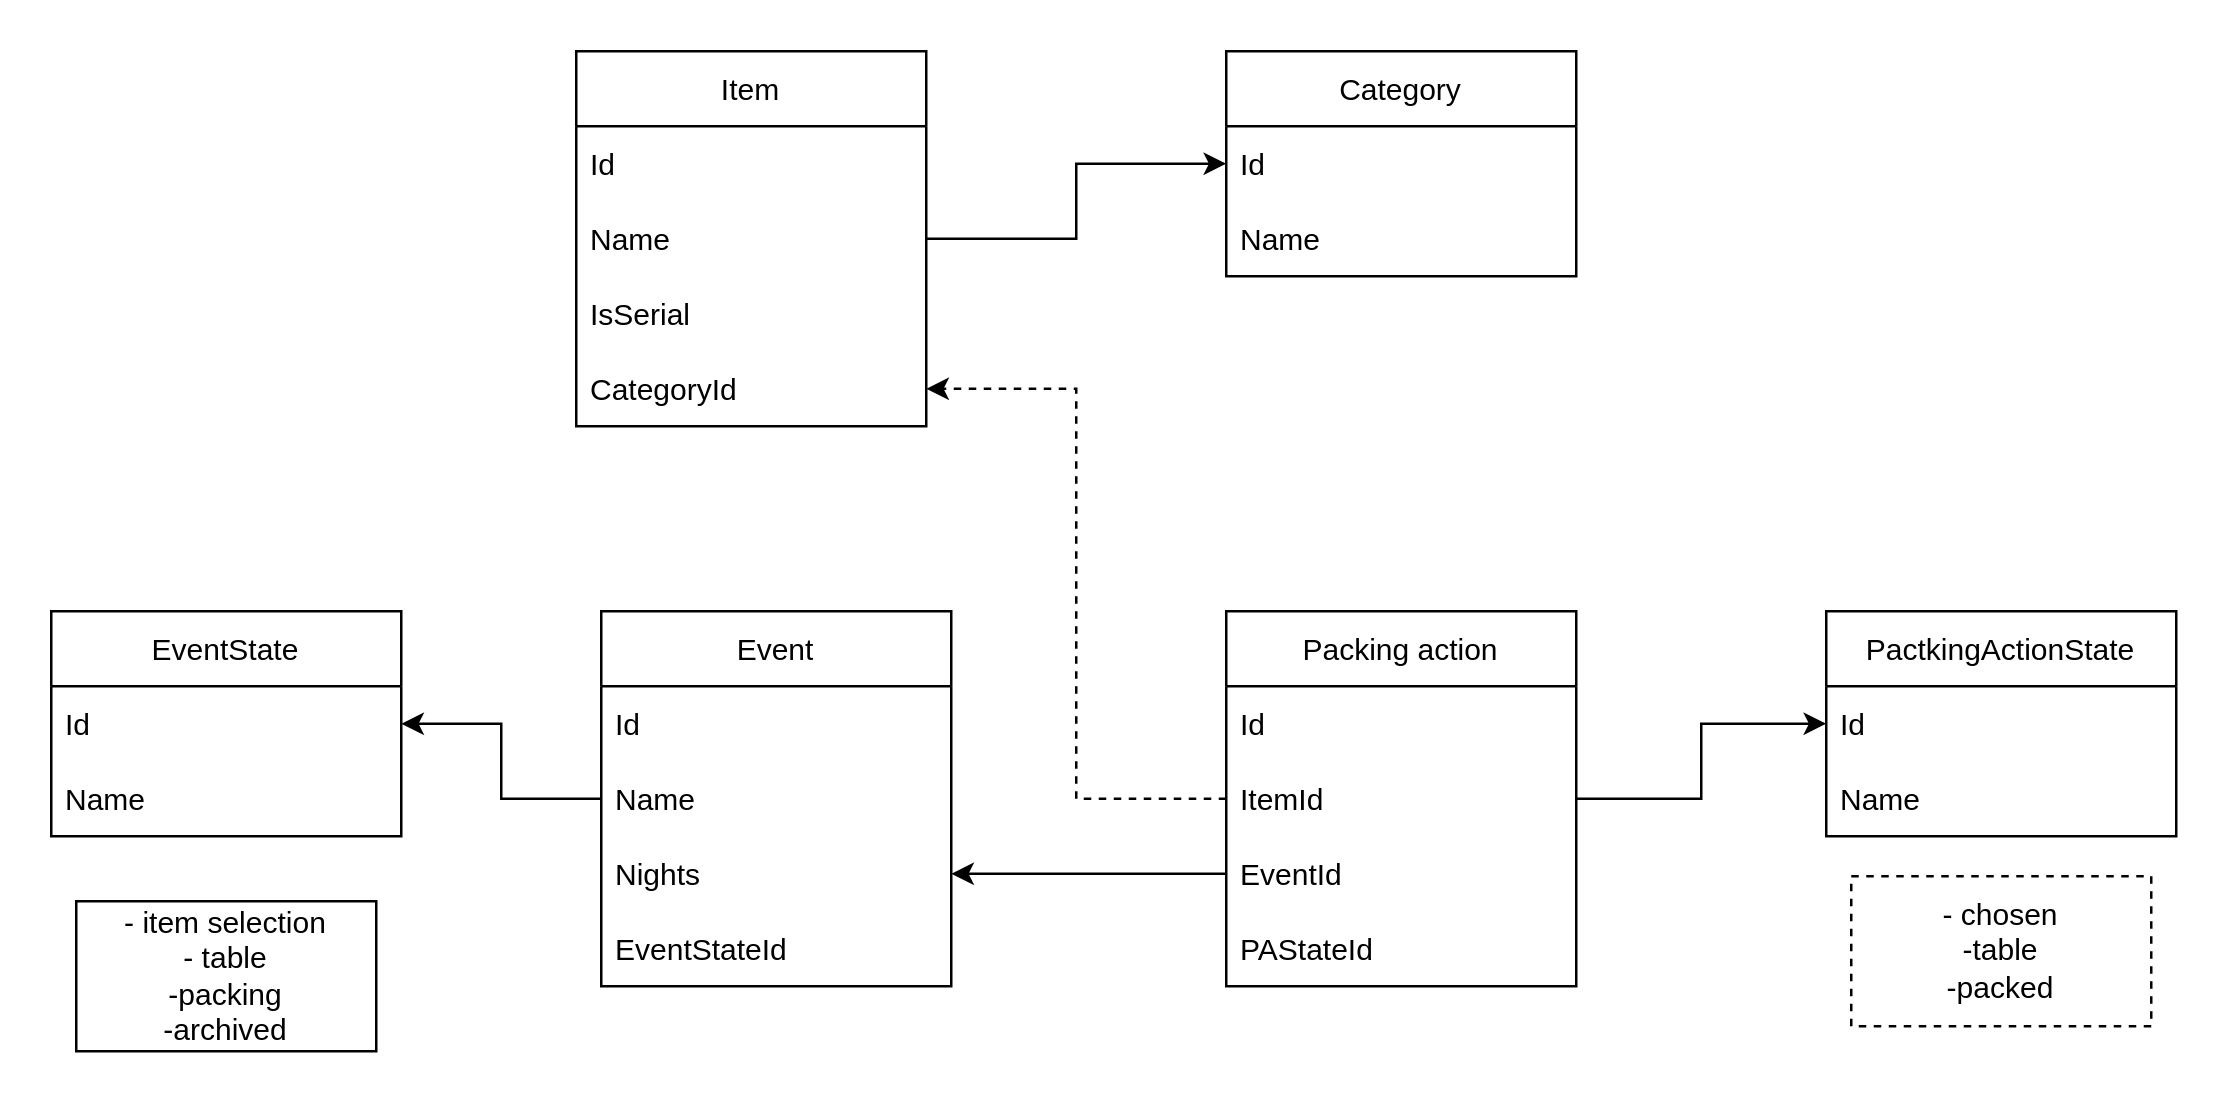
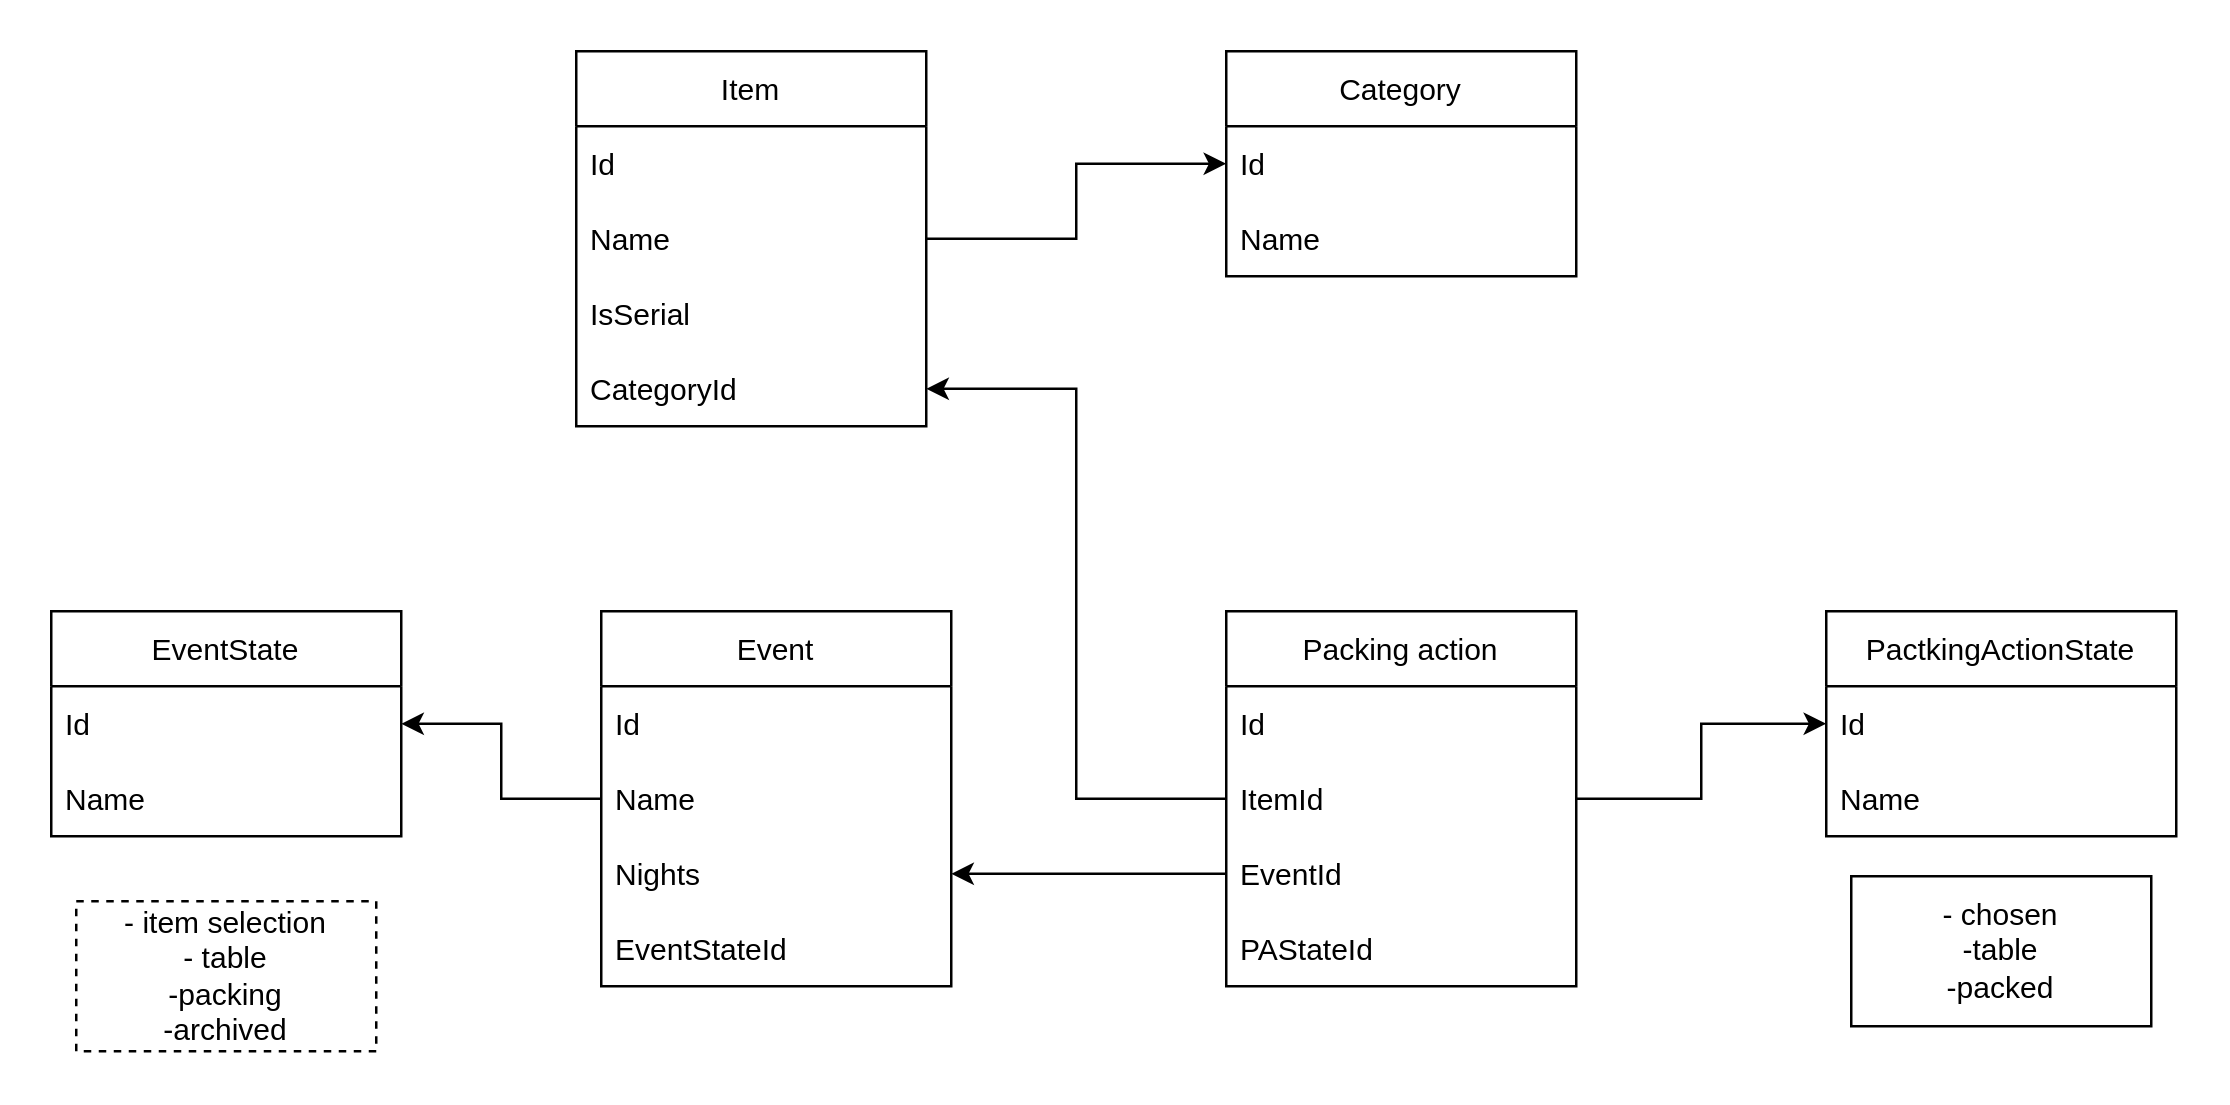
(1076, 602) -> (1076, 602)
(2001, 951) -> (2001, 951)
(226, 976) -> (226, 976)
